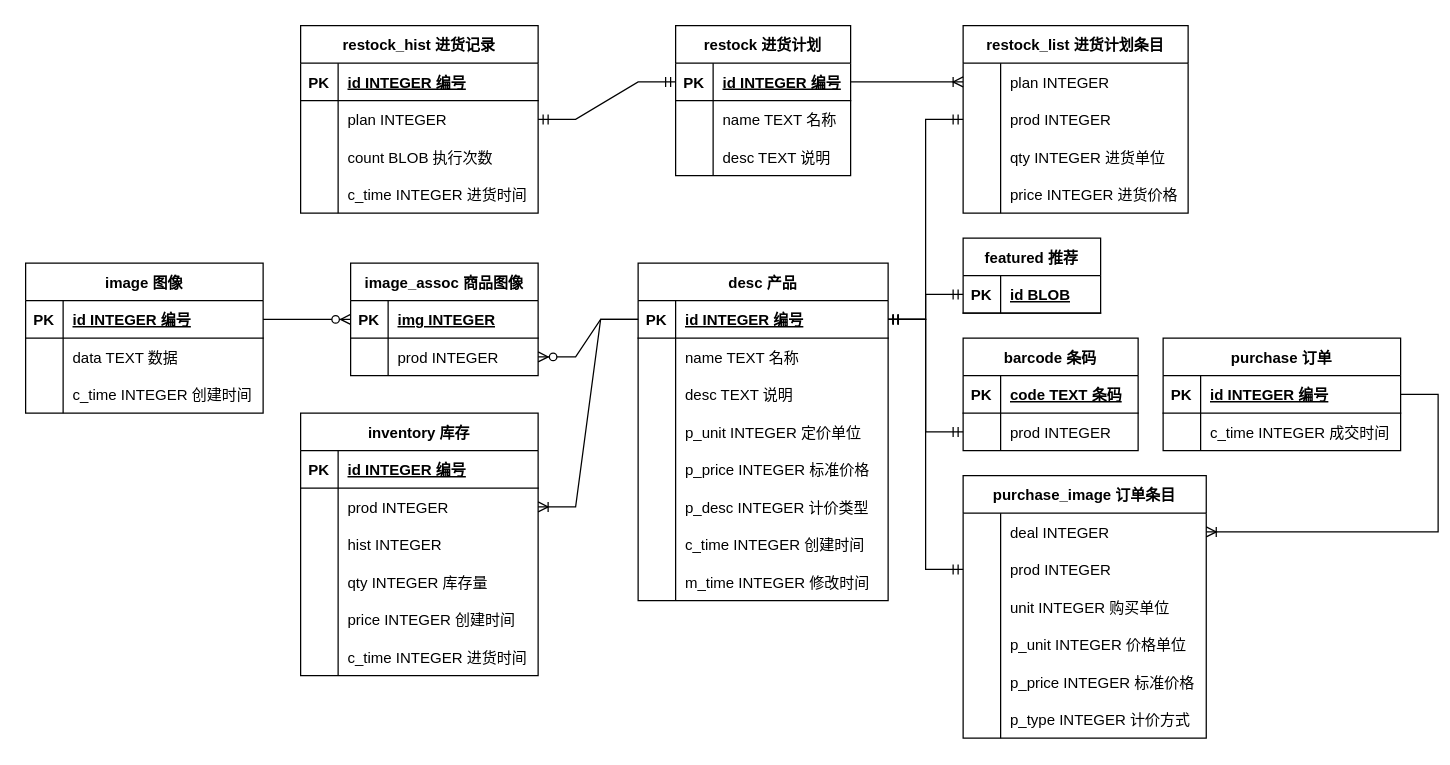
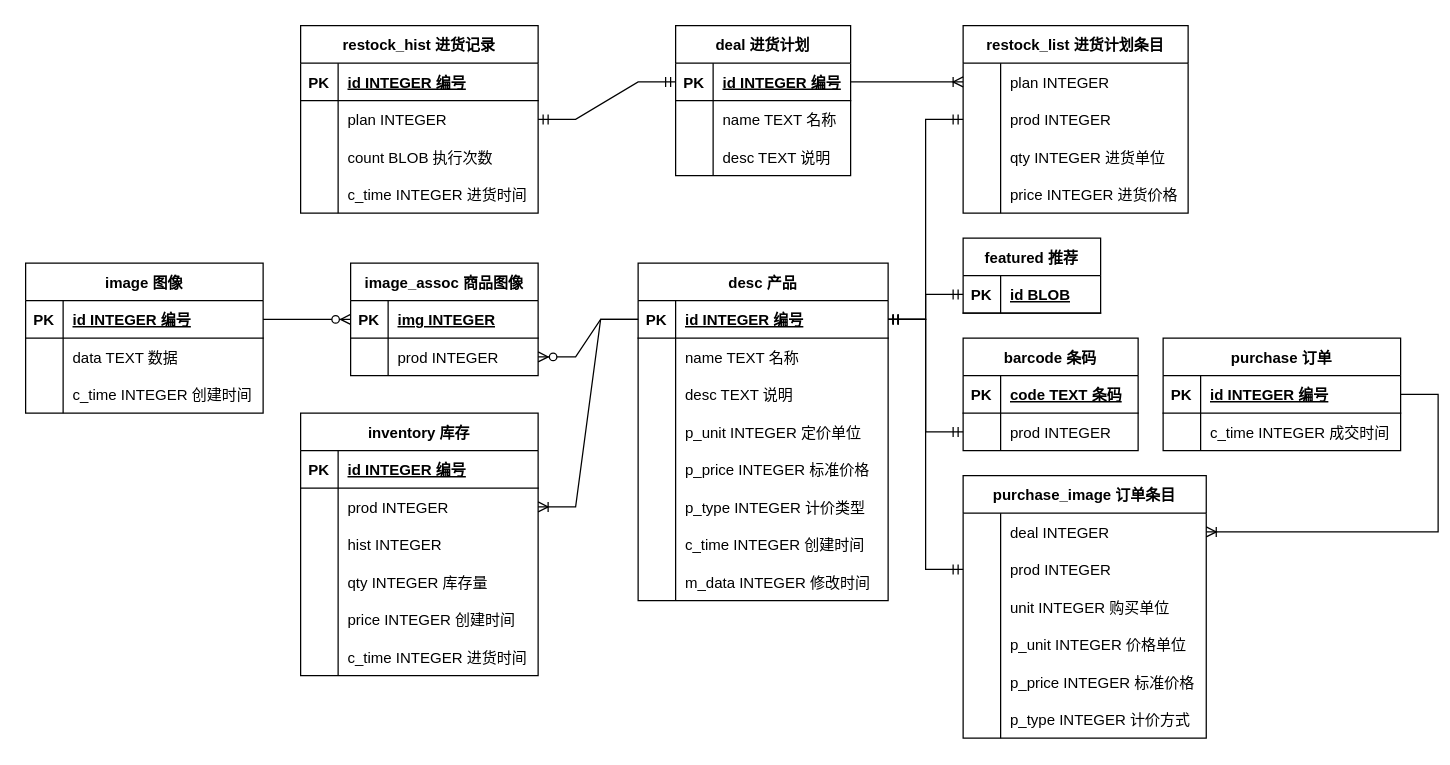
(763, 45) -> (763, 45)
(776, 508) -> (776, 508)
(774, 583) -> (776, 583)
